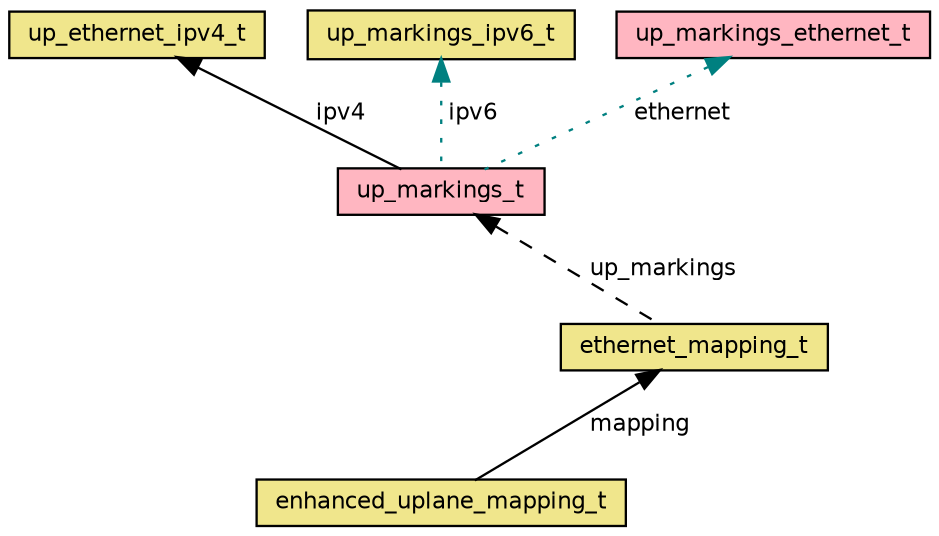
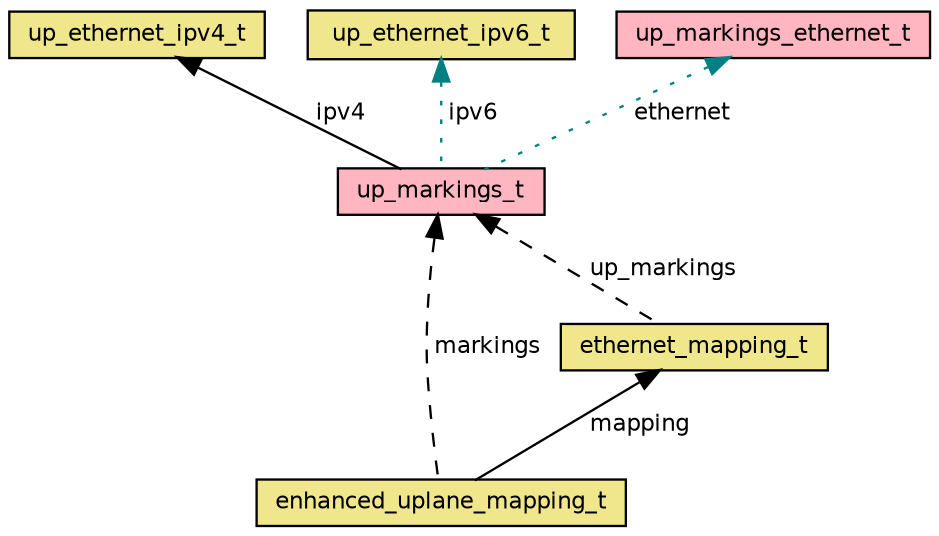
(441, 35) -> (441, 35)
none -> (427, 359)
